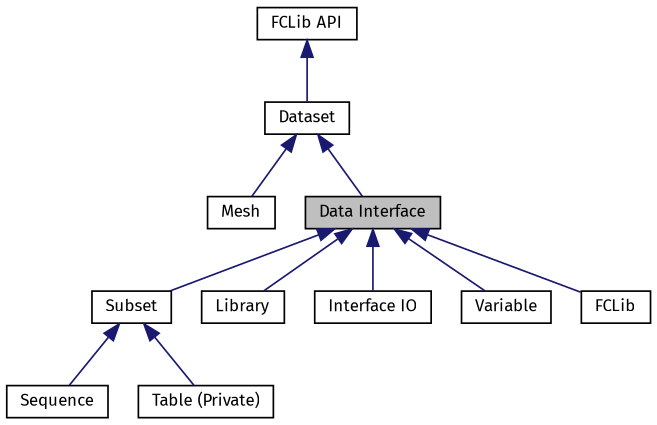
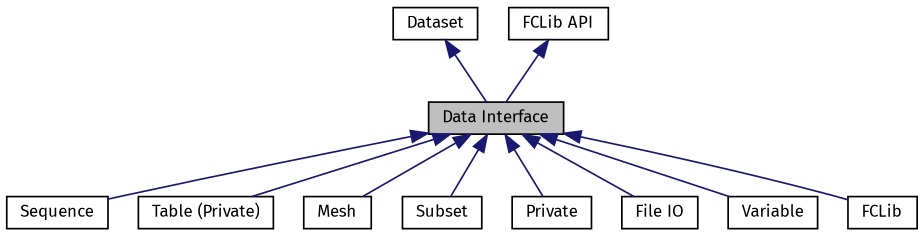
(307, 80) -> (522, 78)
(269, 172) -> (409, 170)
(243, 307) -> (552, 213)
(373, 307) -> (660, 213)
(89, 361) -> (260, 167)
(174, 361) -> (343, 168)
